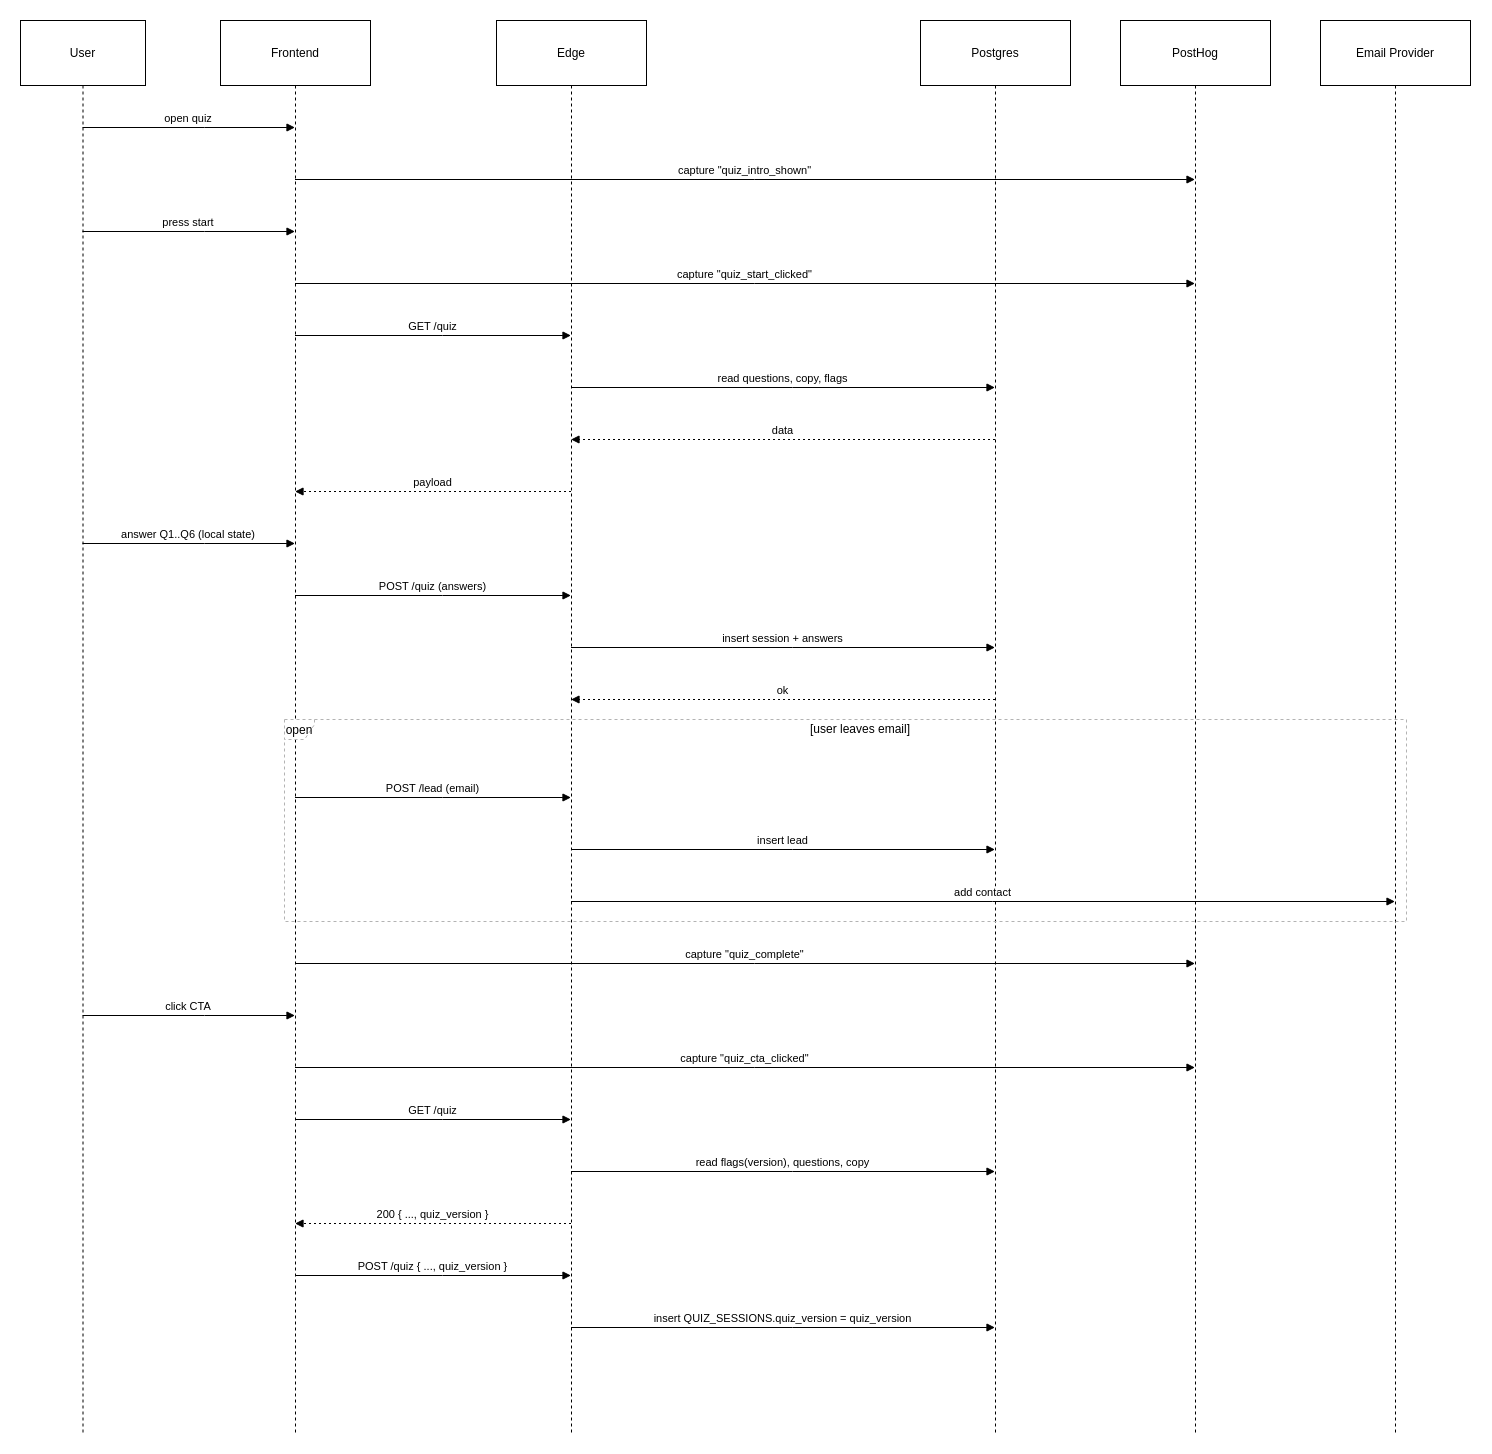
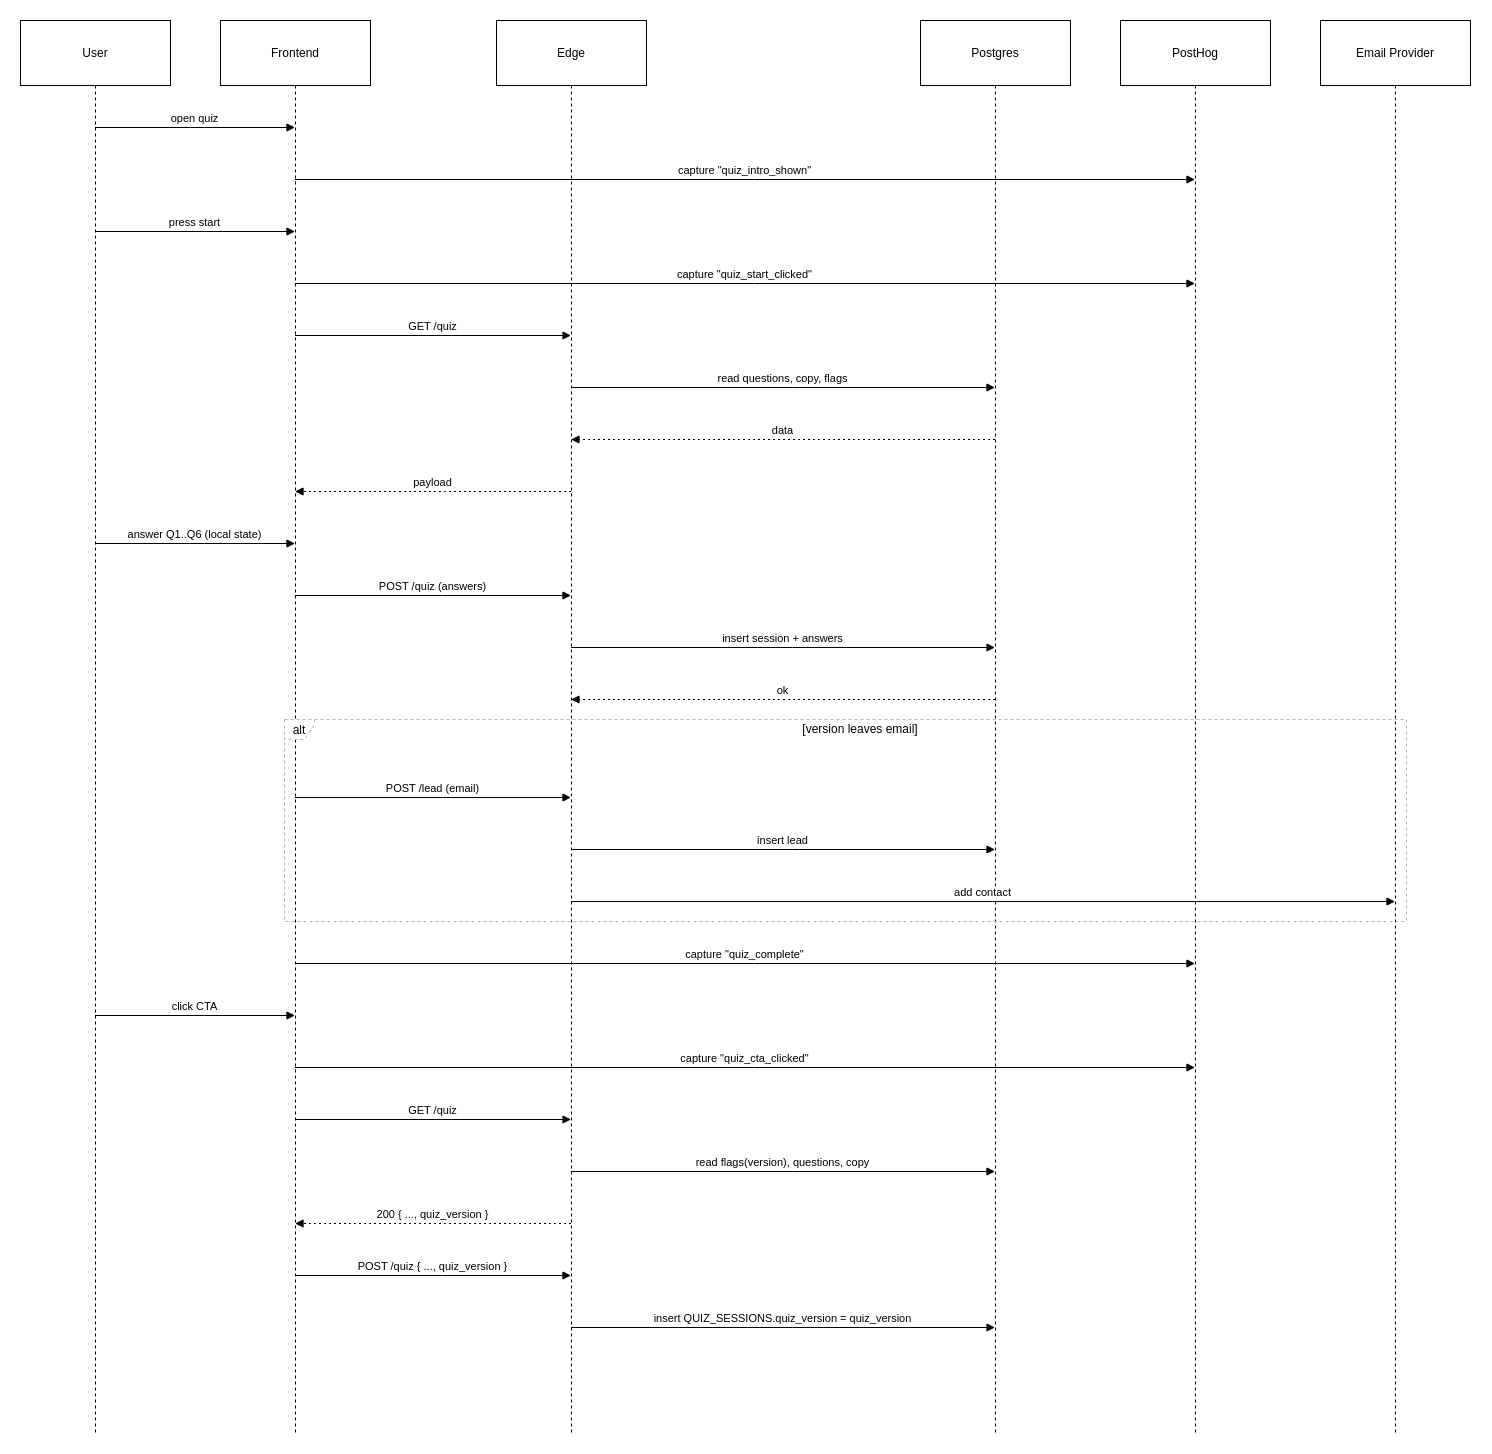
(83, 727) -> (96, 727)
(299, 730) -> (299, 730)
(861, 730) -> (861, 730)
